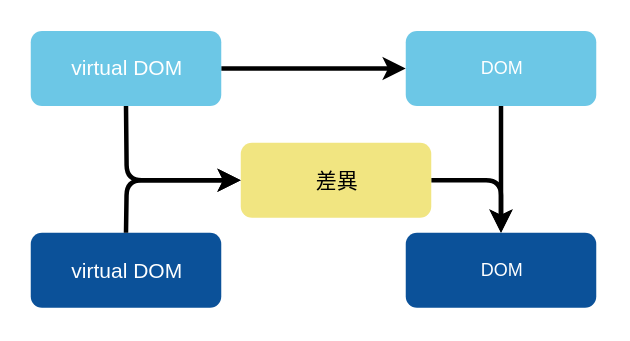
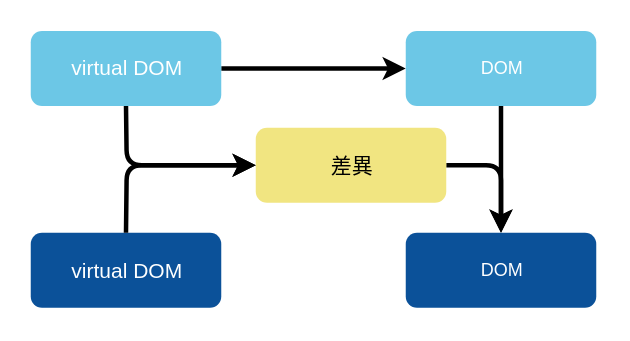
(336, 180) -> (351, 165)
